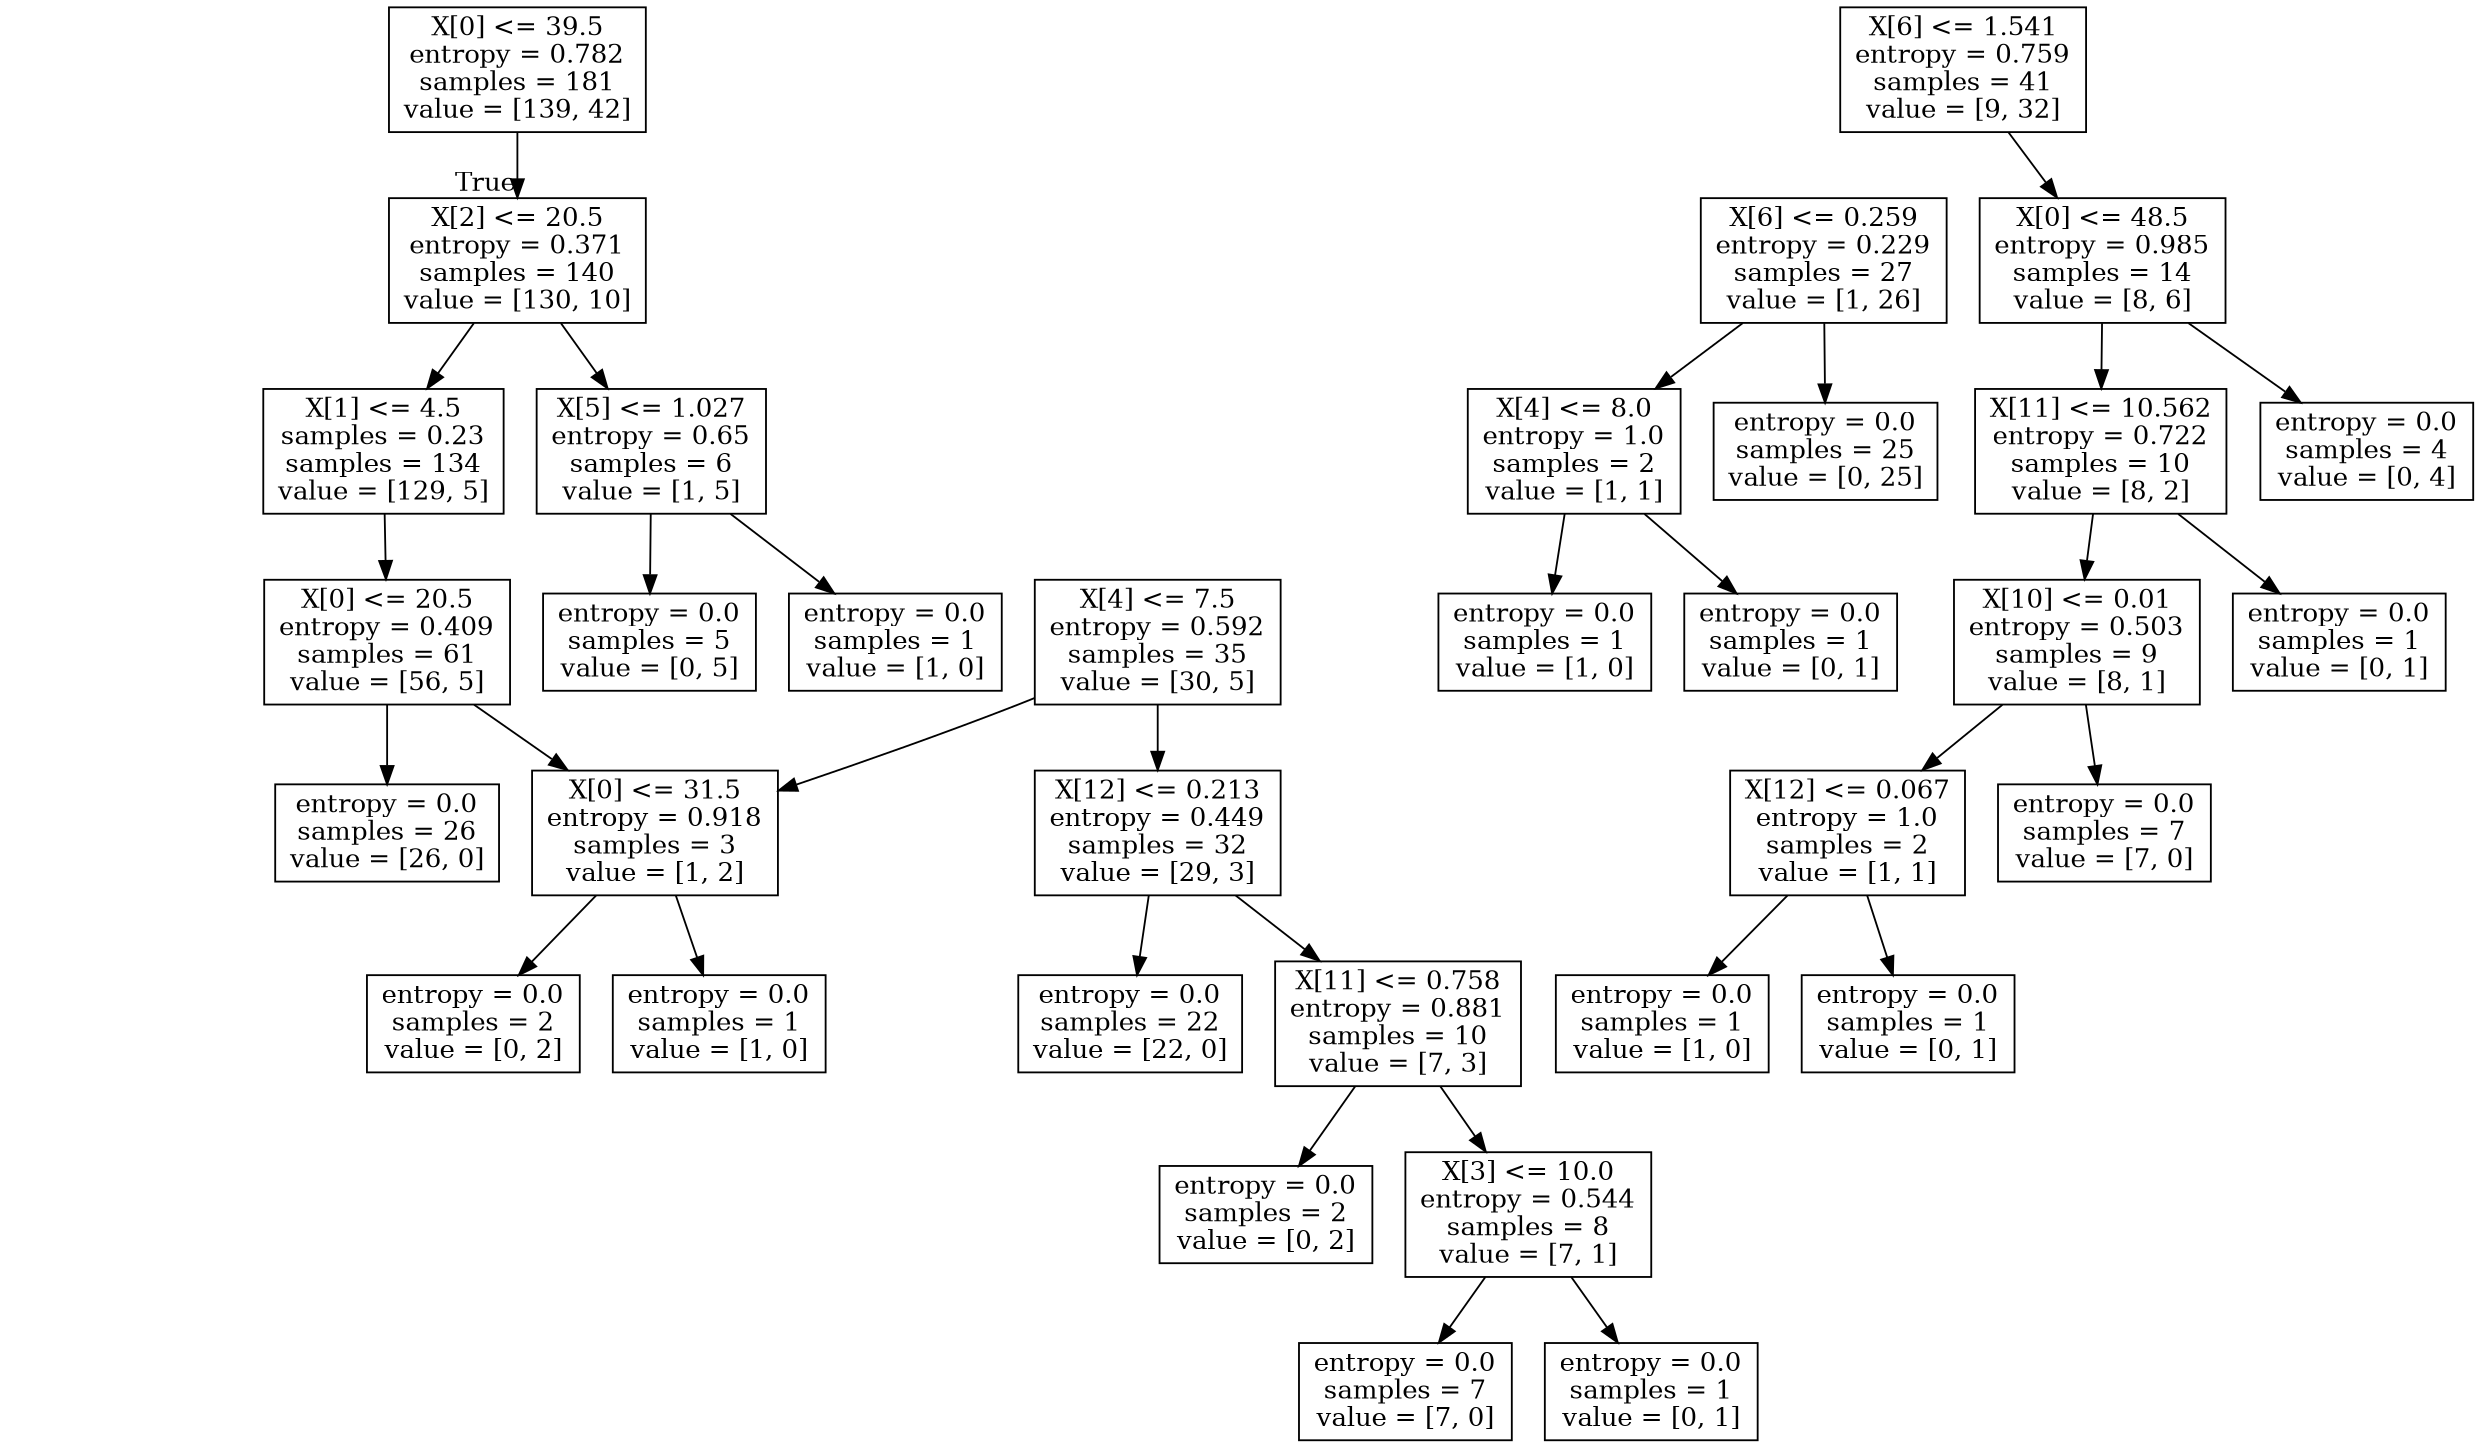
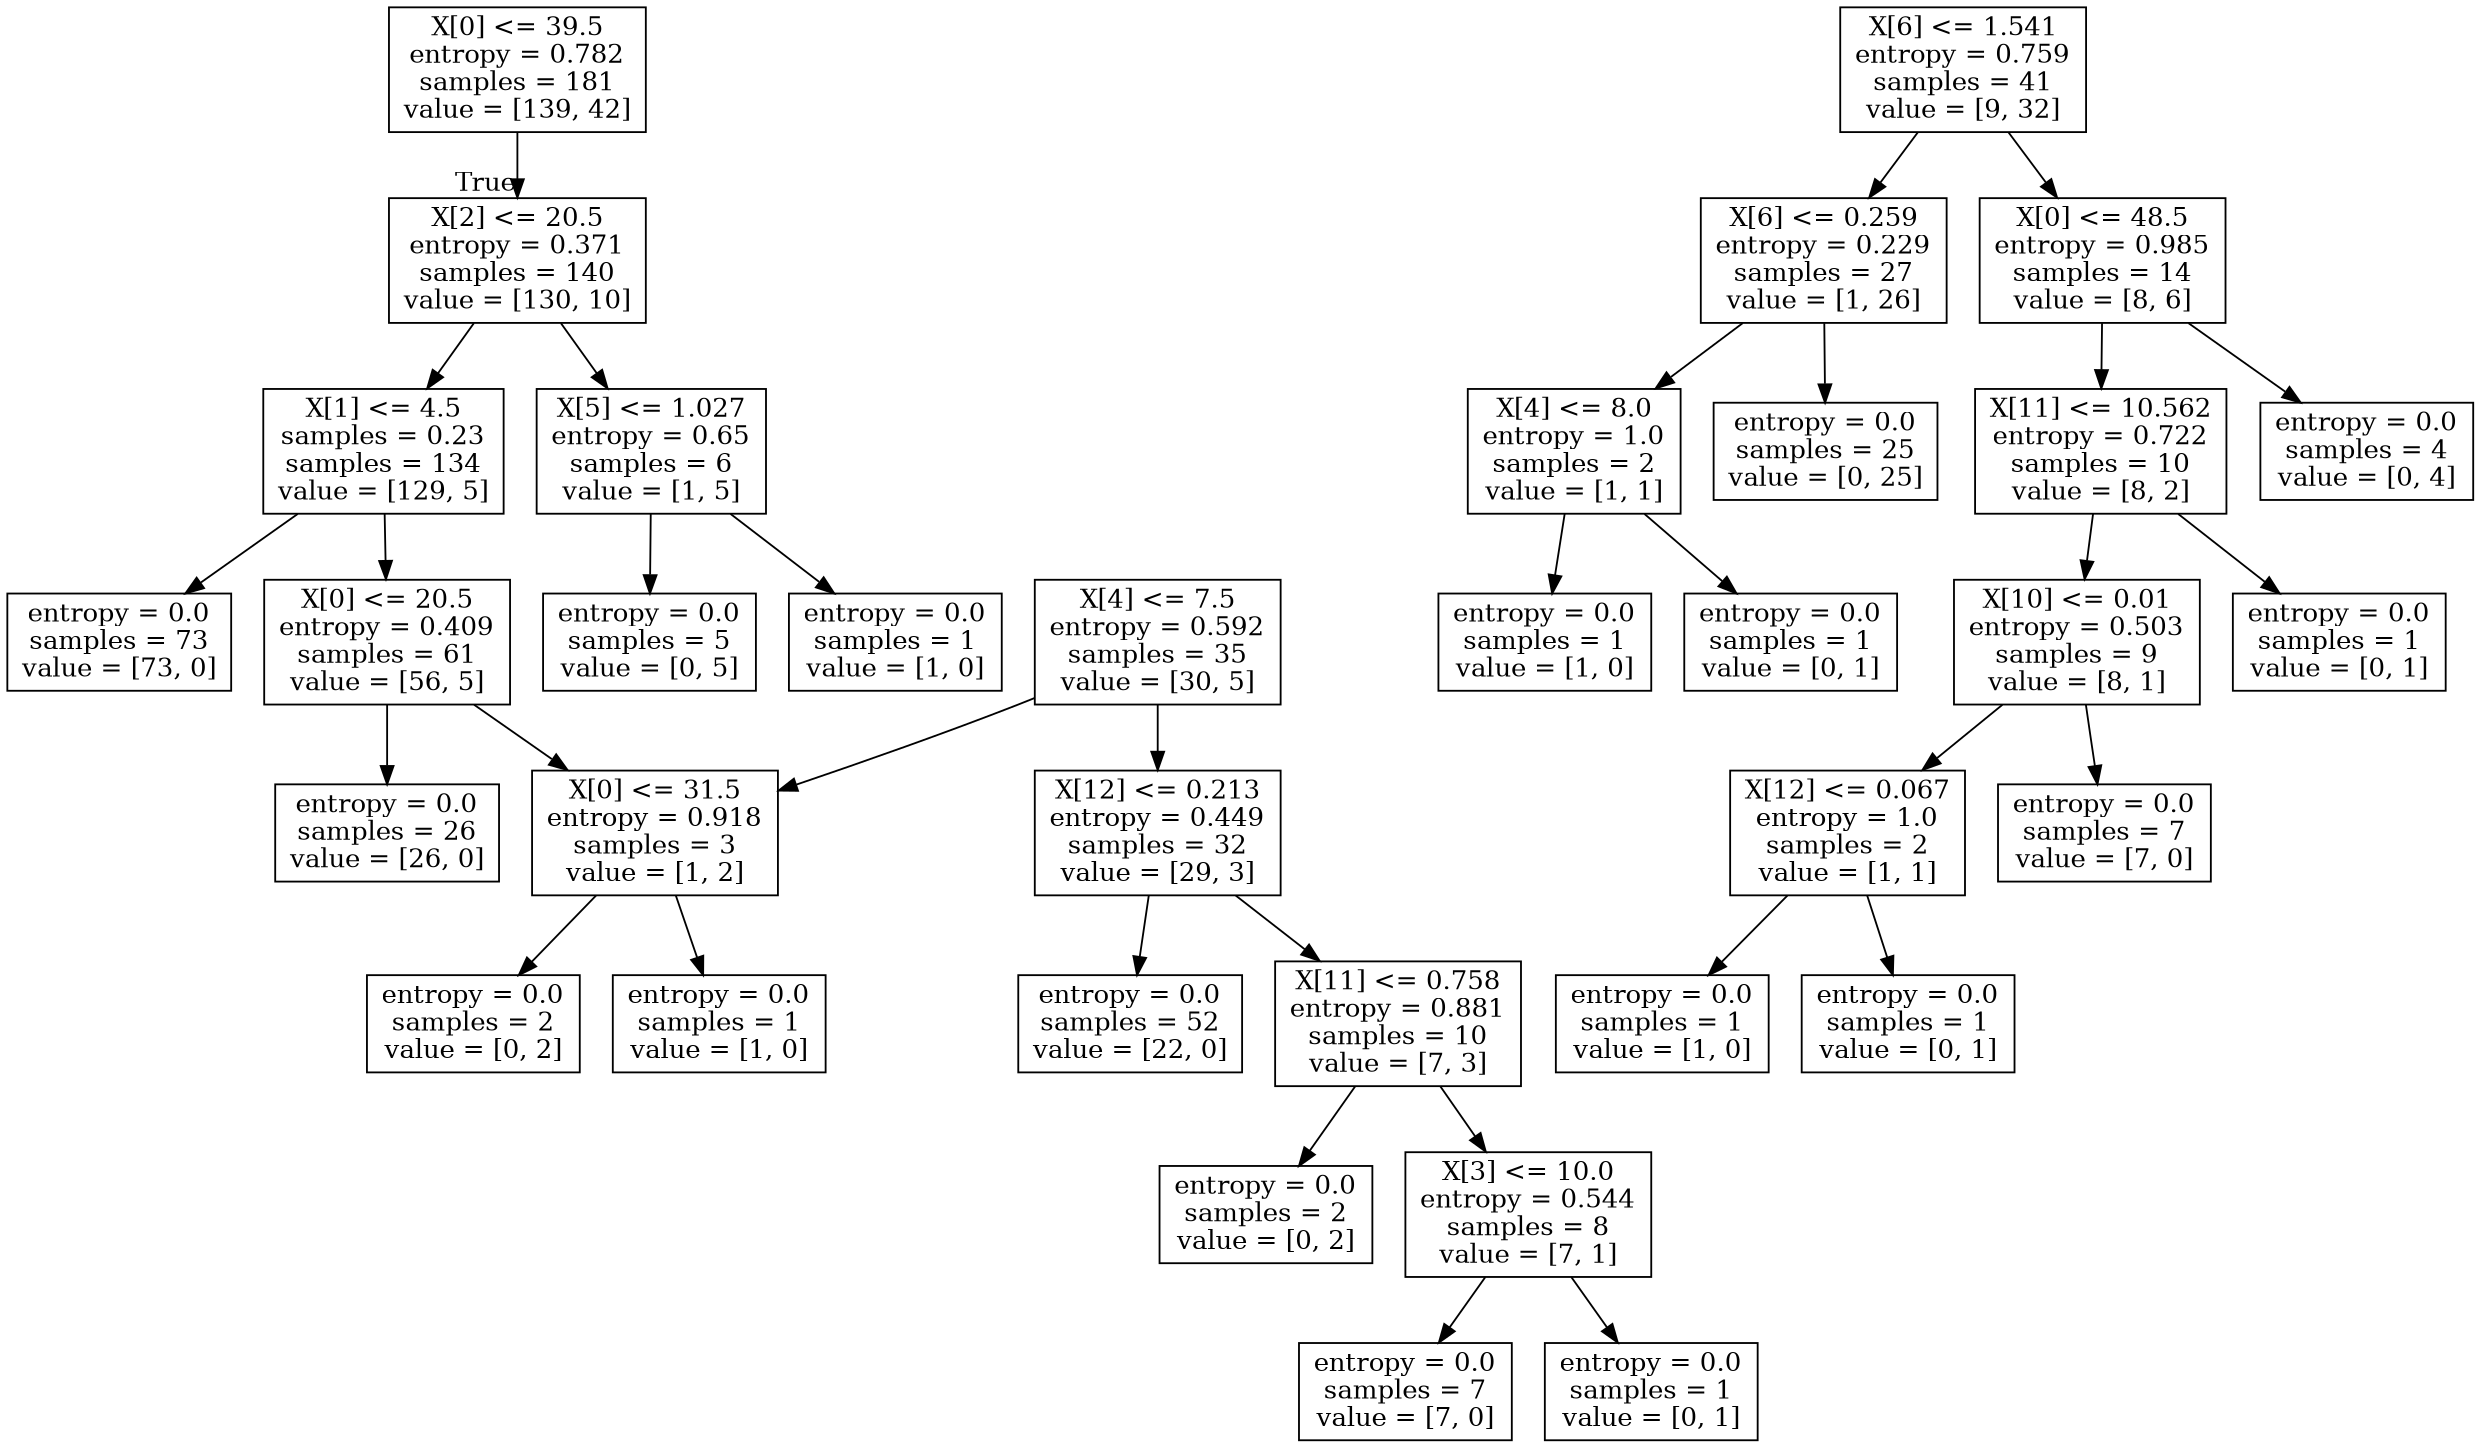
none -> (1899, 157)
none -> (119, 642)
(1130, 1024) -> (1130, 1024)
